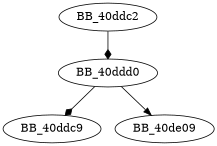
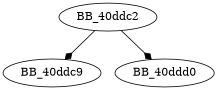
(83, 98) -> (83, 42)
(165, 129) -> none
